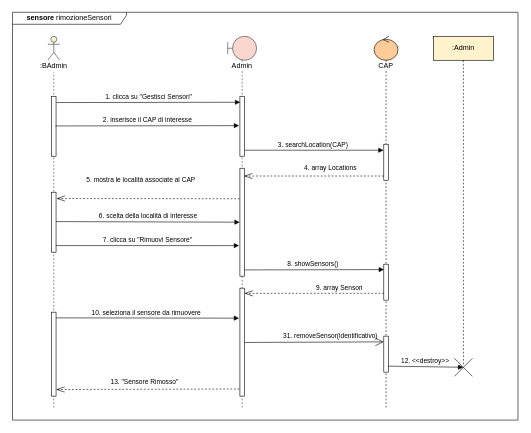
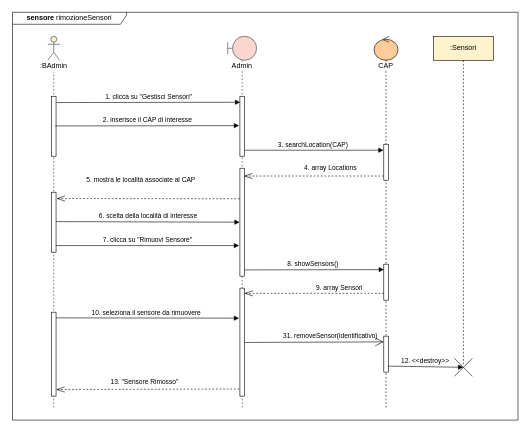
(464, 48) -> (464, 48)
